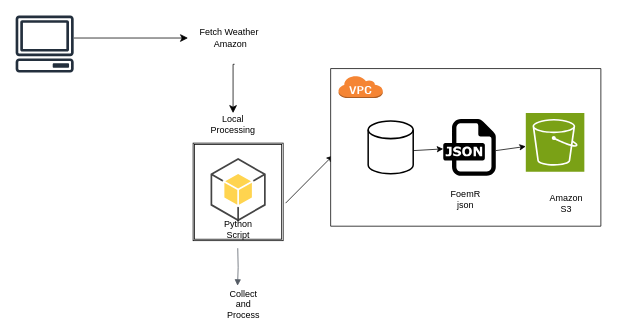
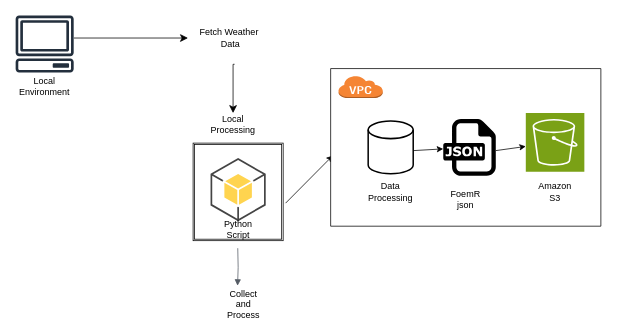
(229, 38) -> (229, 38)
none -> (45, 87)
none -> (390, 192)
(566, 203) -> (555, 192)
